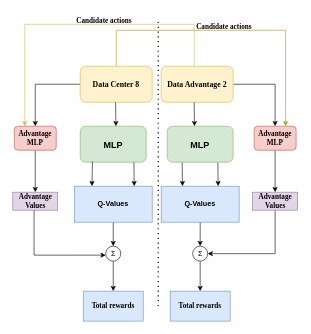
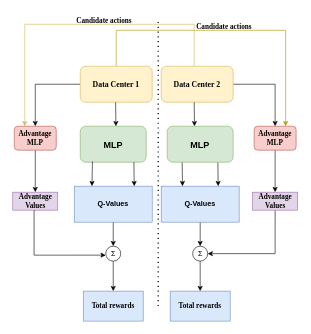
(116, 84) -> (116, 84)
(197, 84) -> (197, 84)
